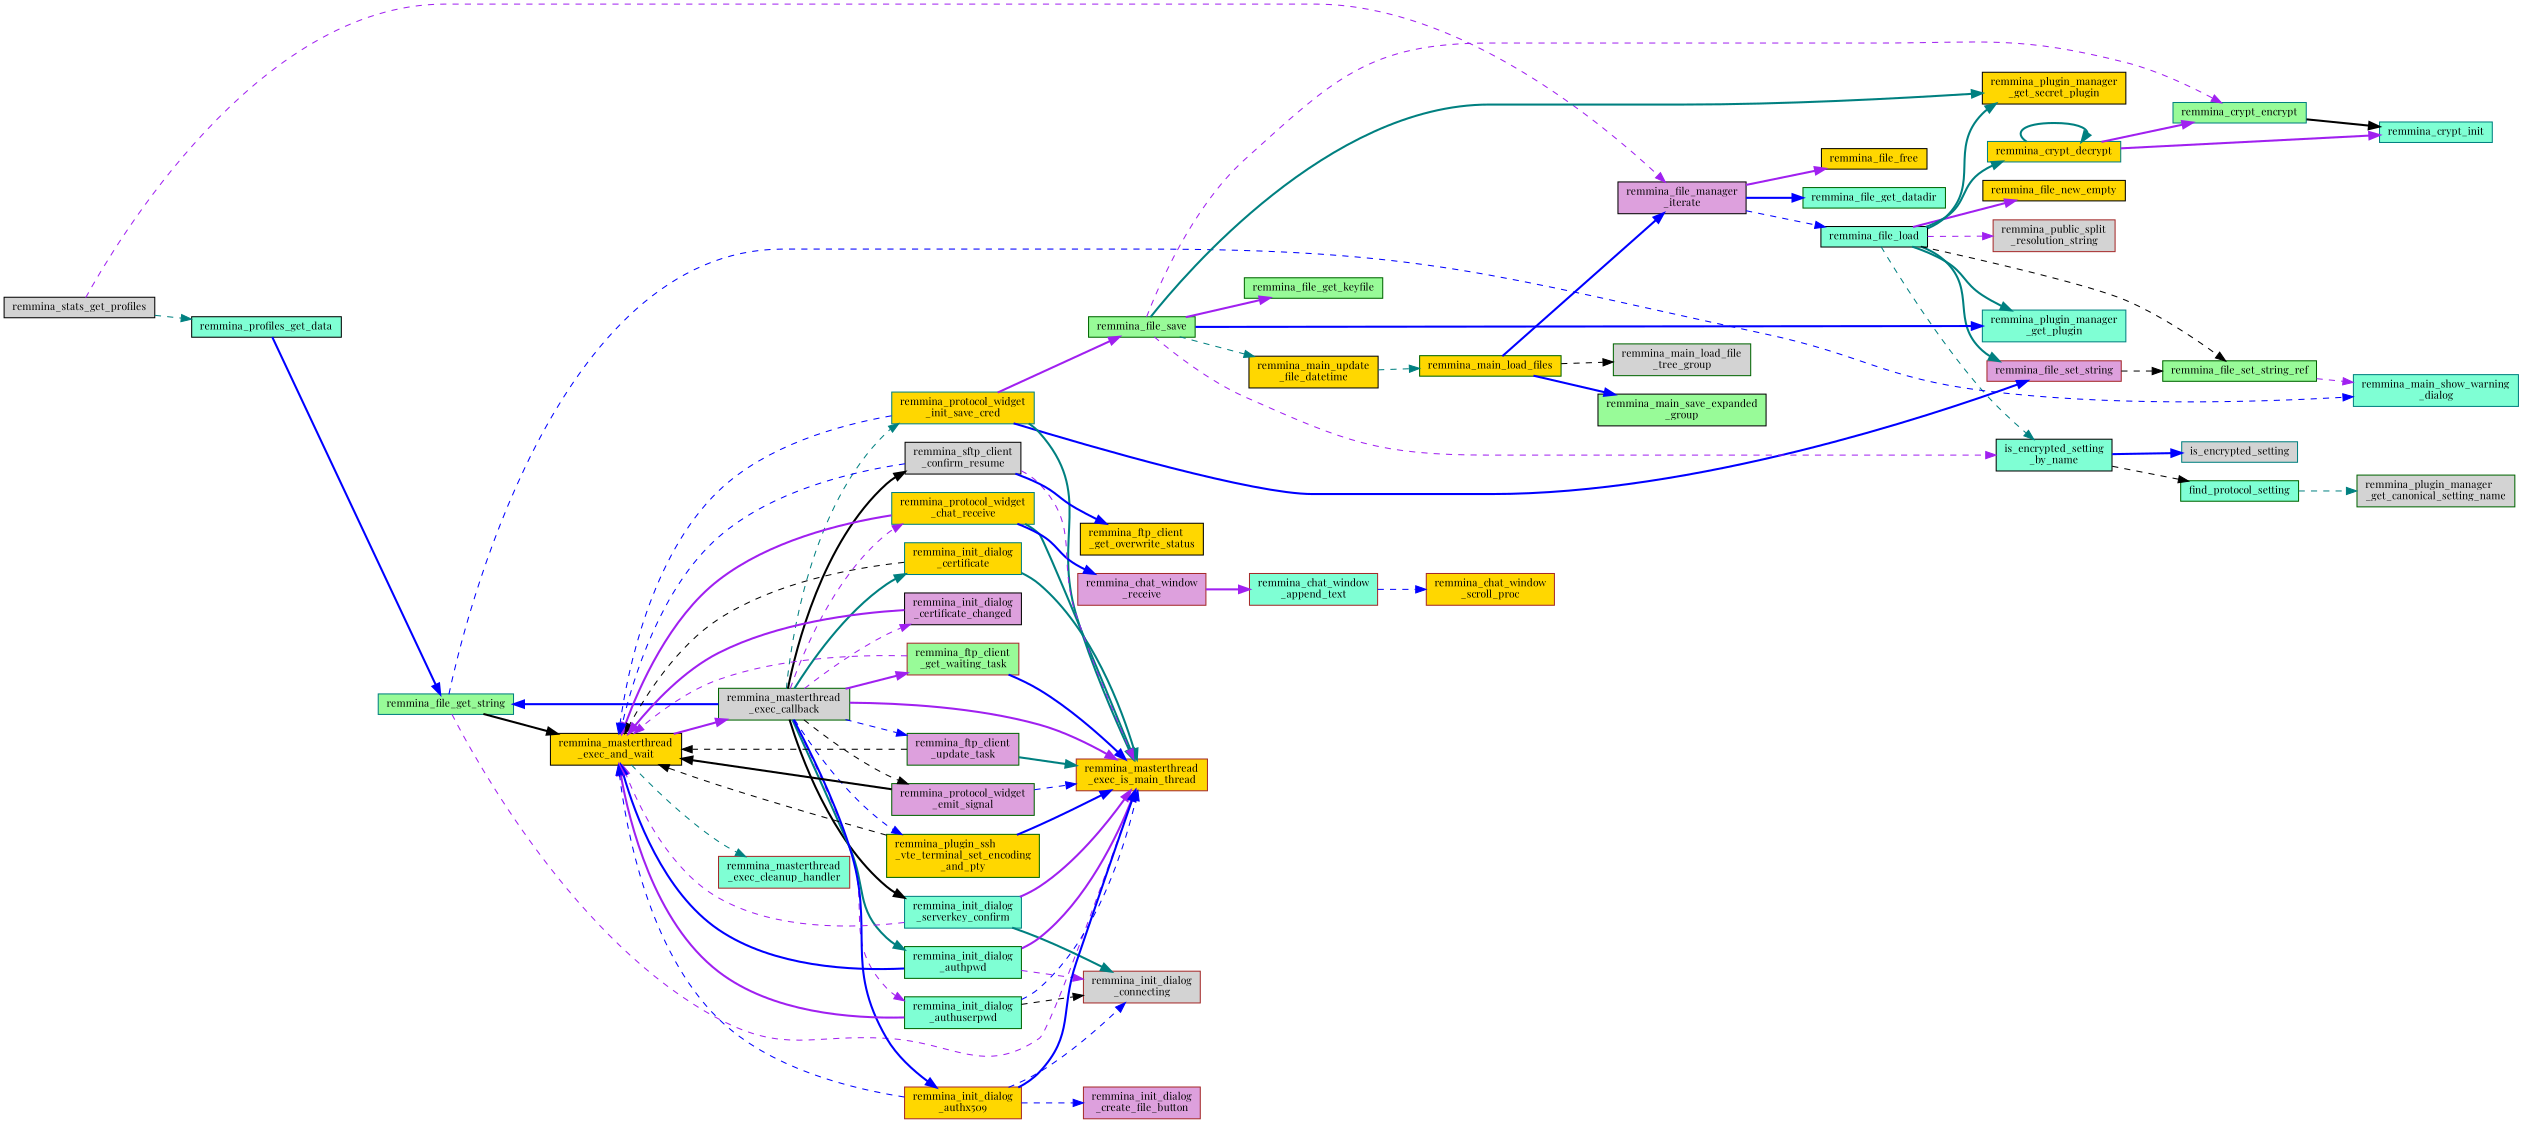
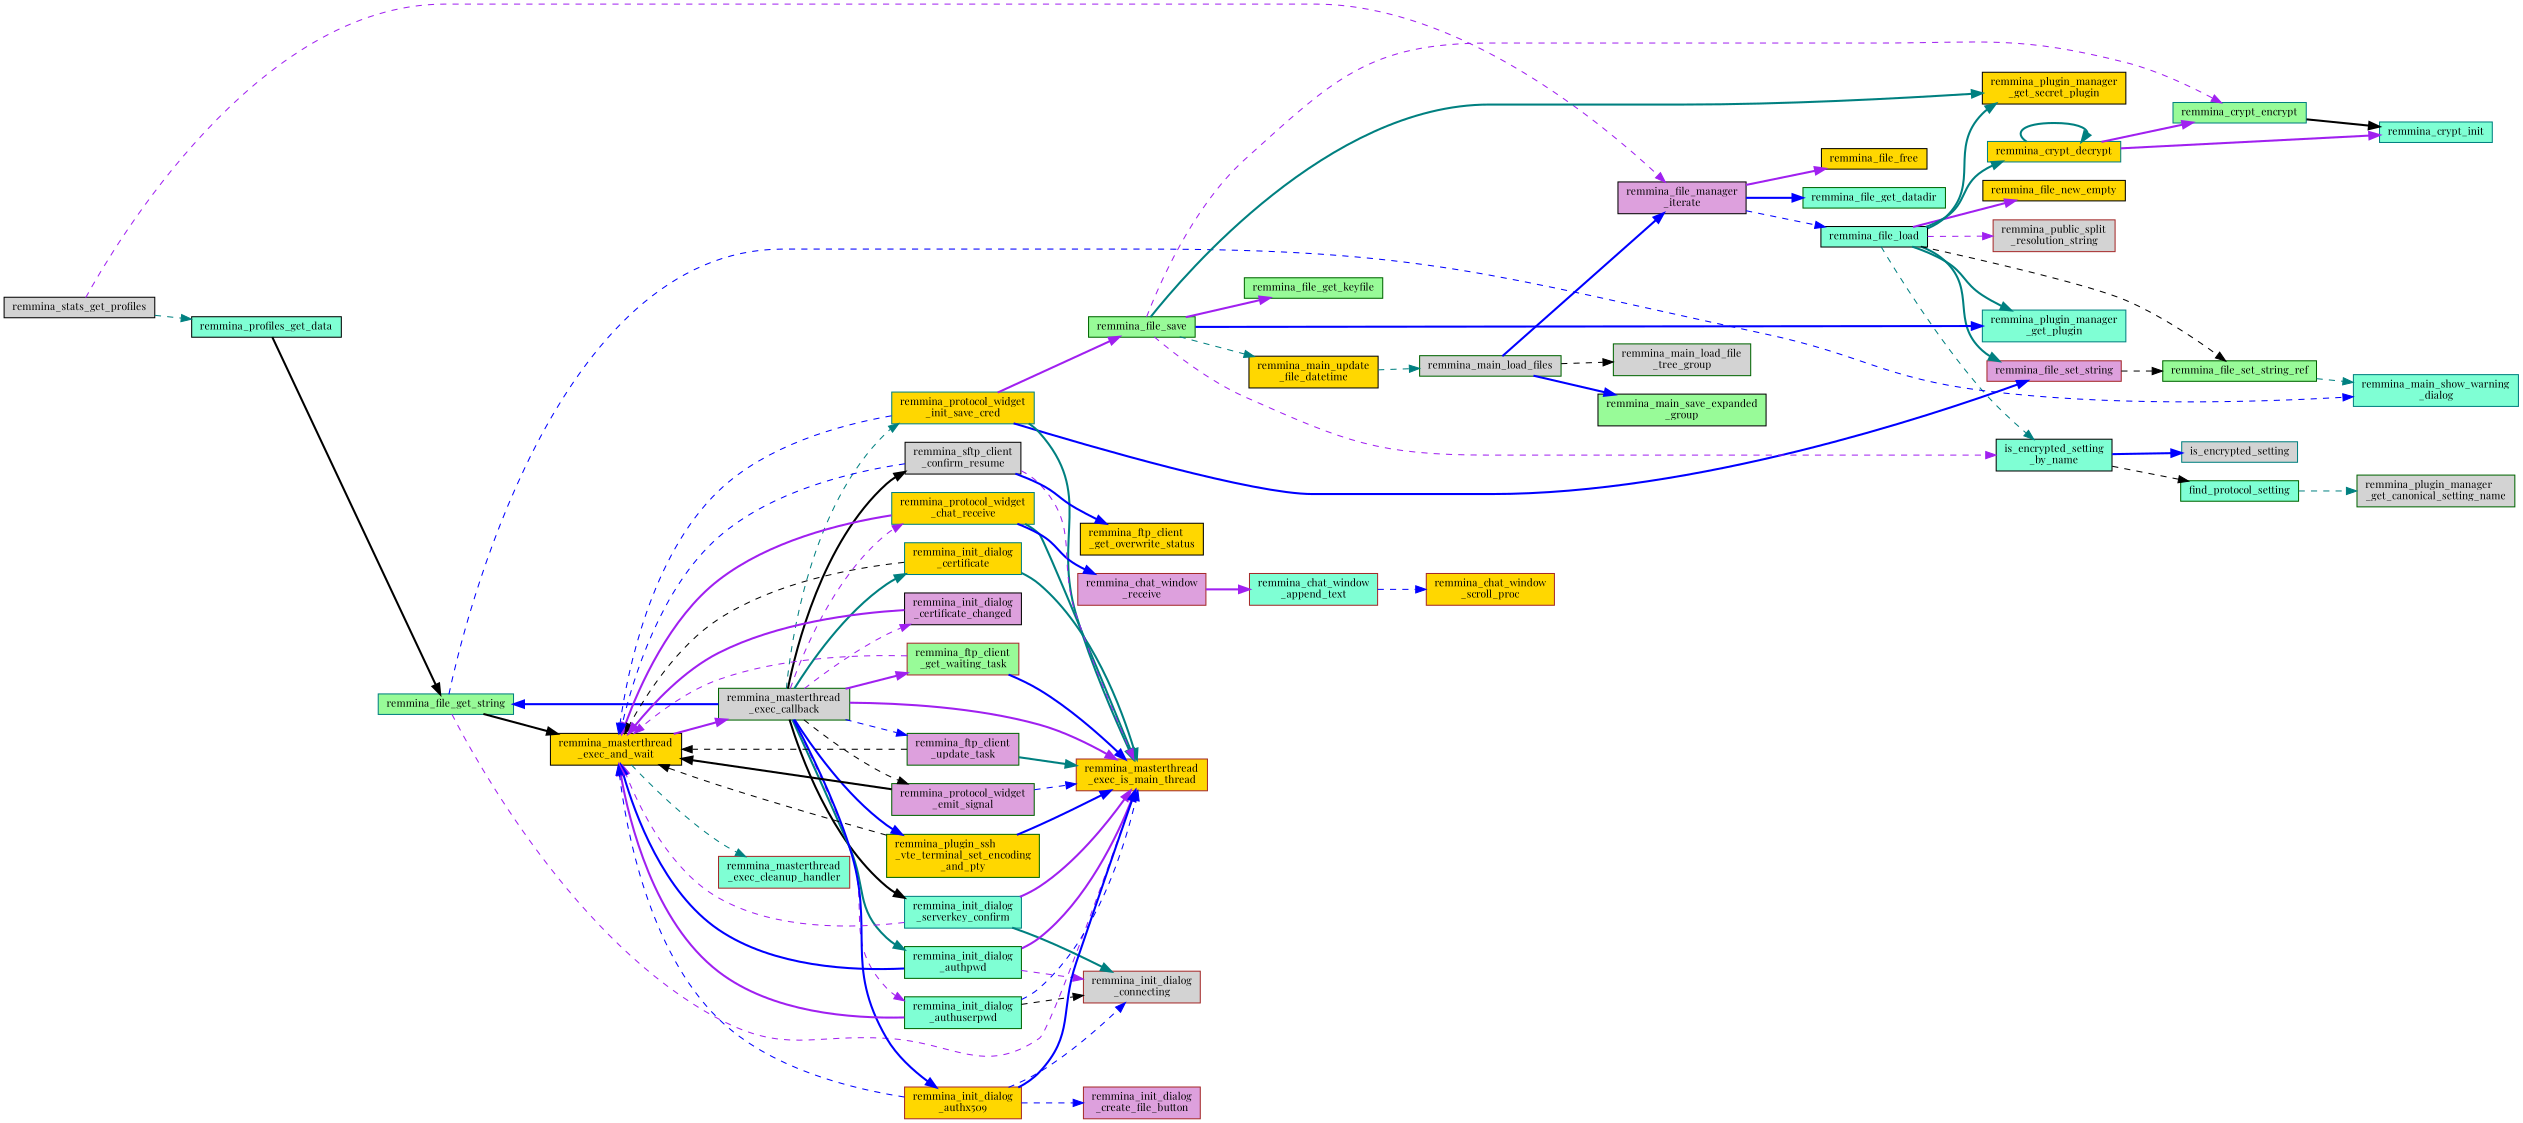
(1490, 366) -> (1490, 366)
(2330, 380) -> (2330, 380)
(354, 511) -> (354, 511)
(834, 774) -> (834, 774)
